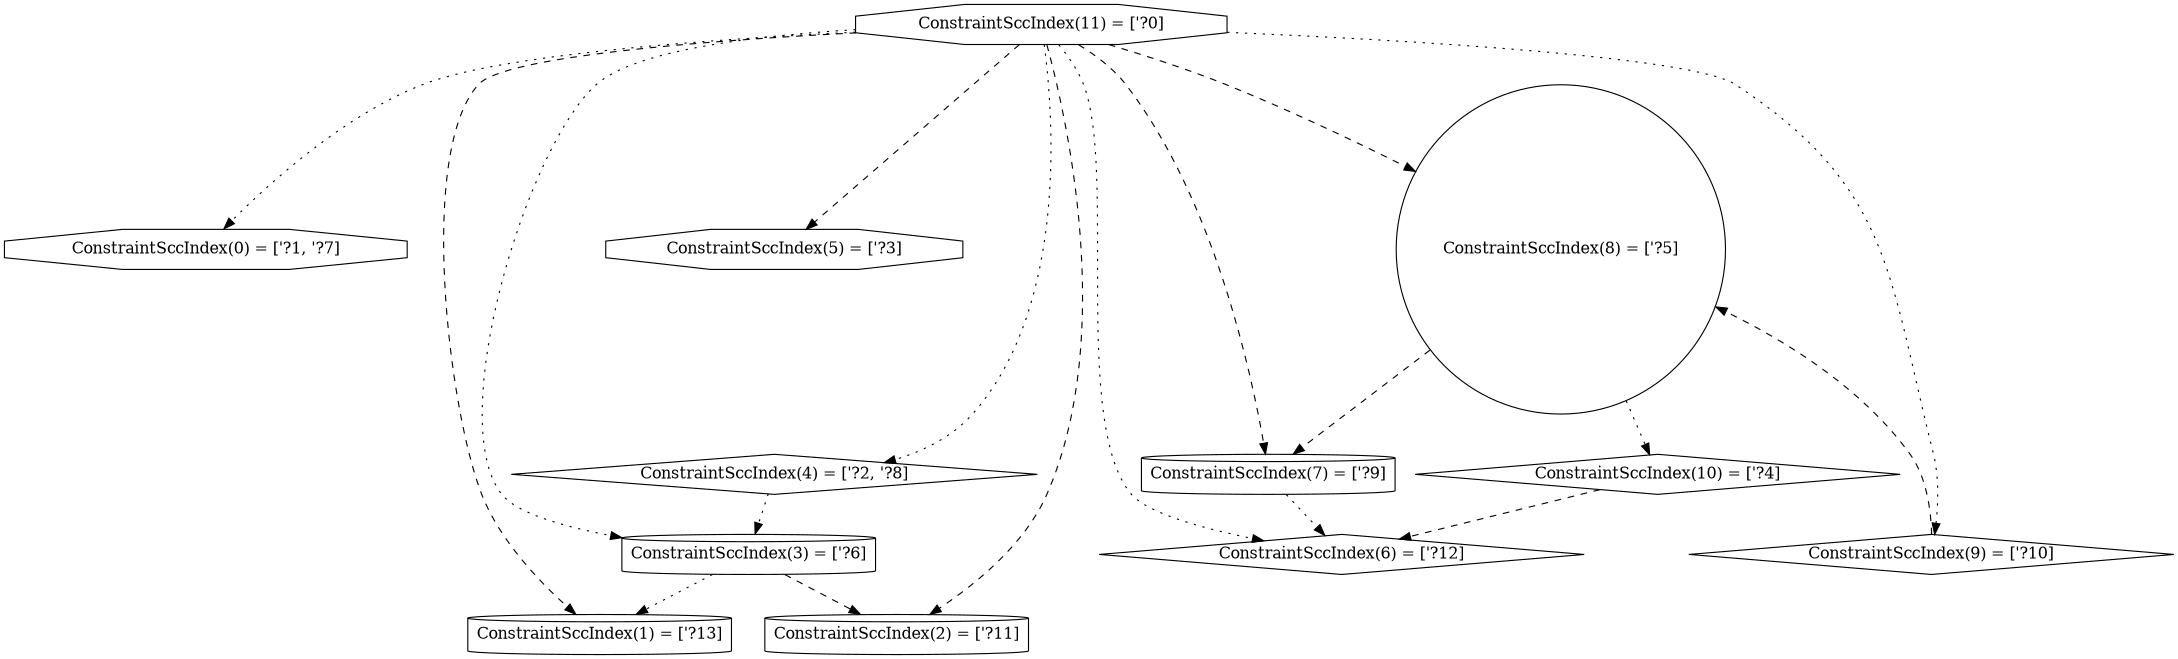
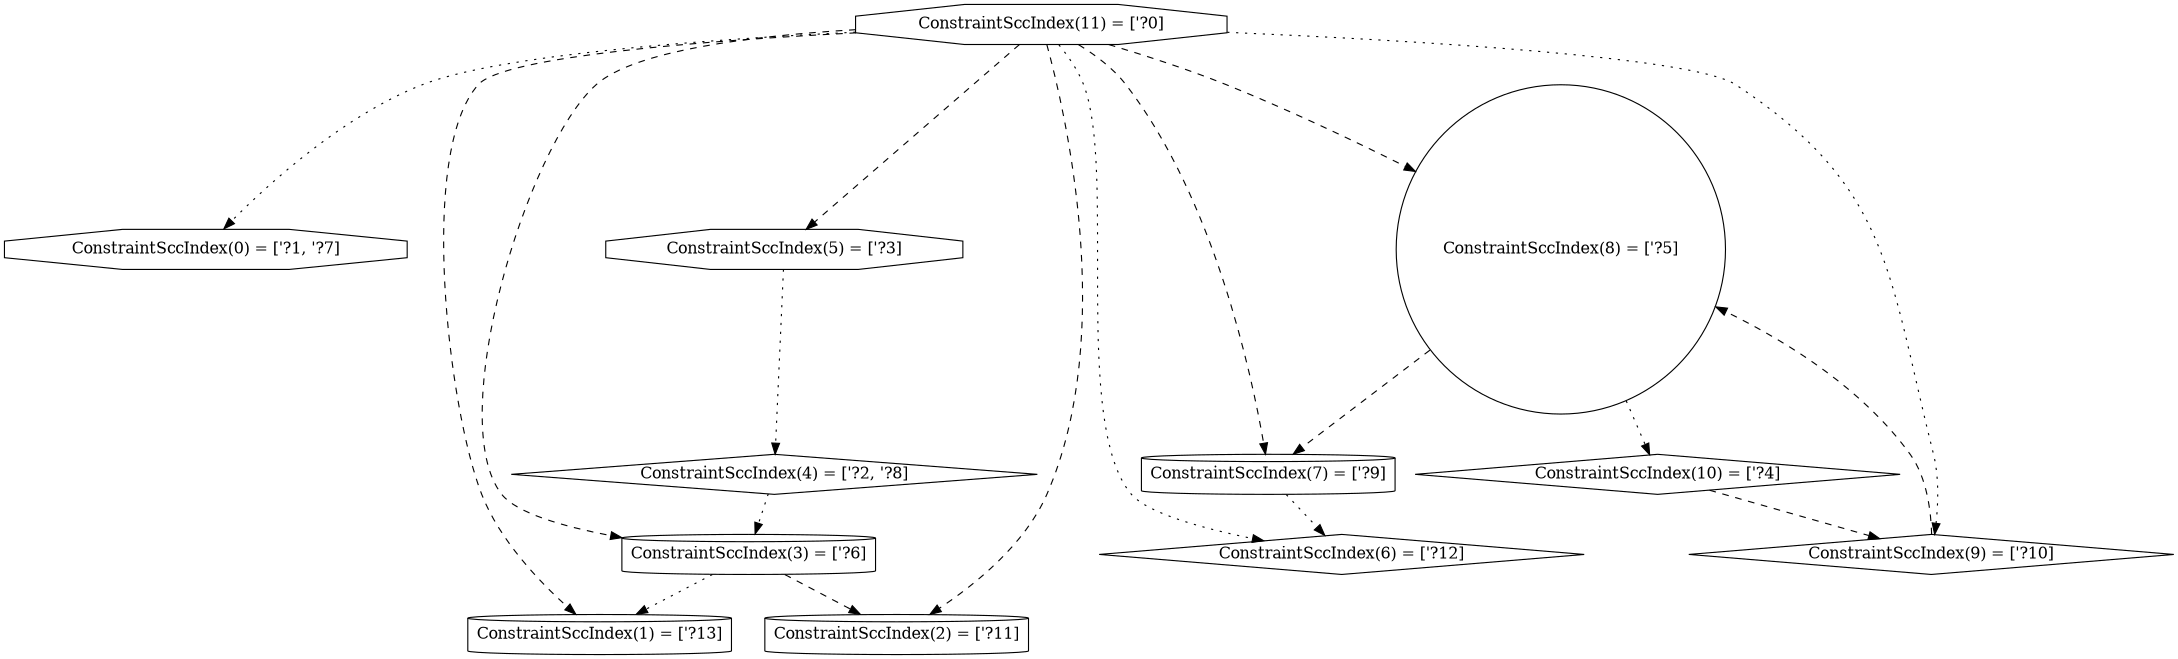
(526, 209) -> (526, 209)
(1036, 282) -> (780, 356)
(1505, 513) -> (1789, 513)
